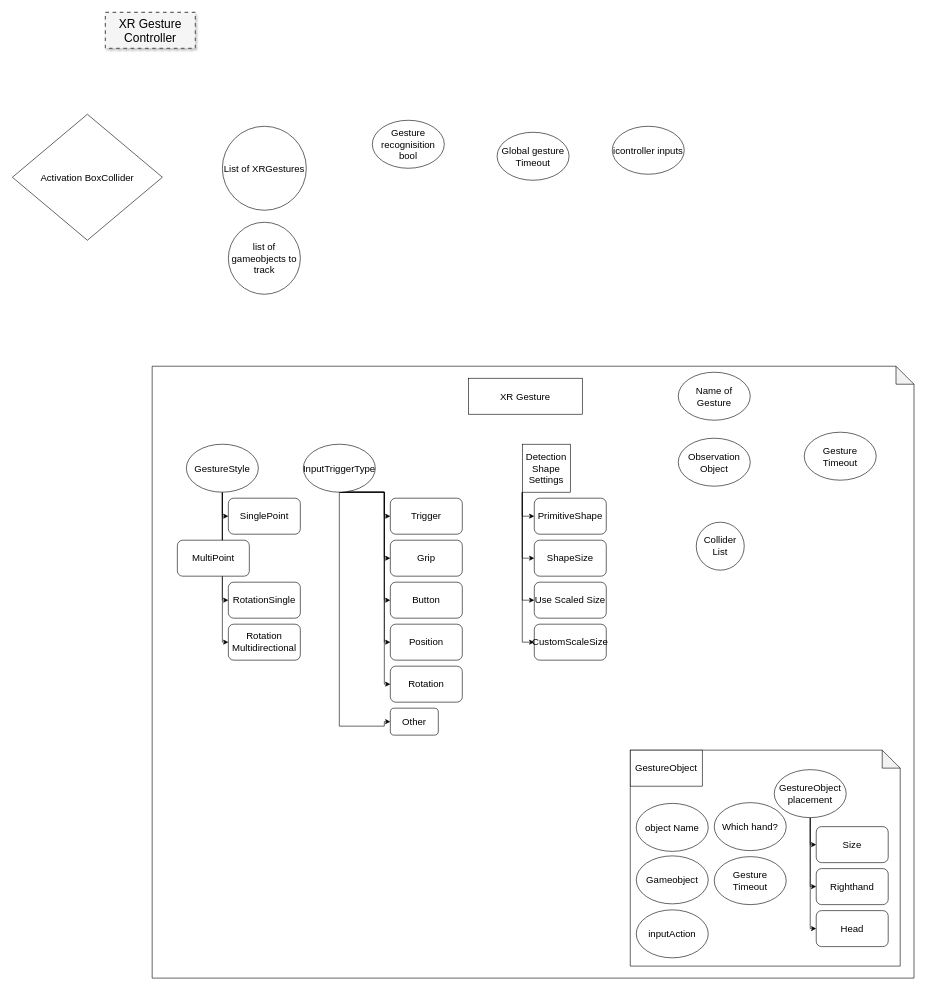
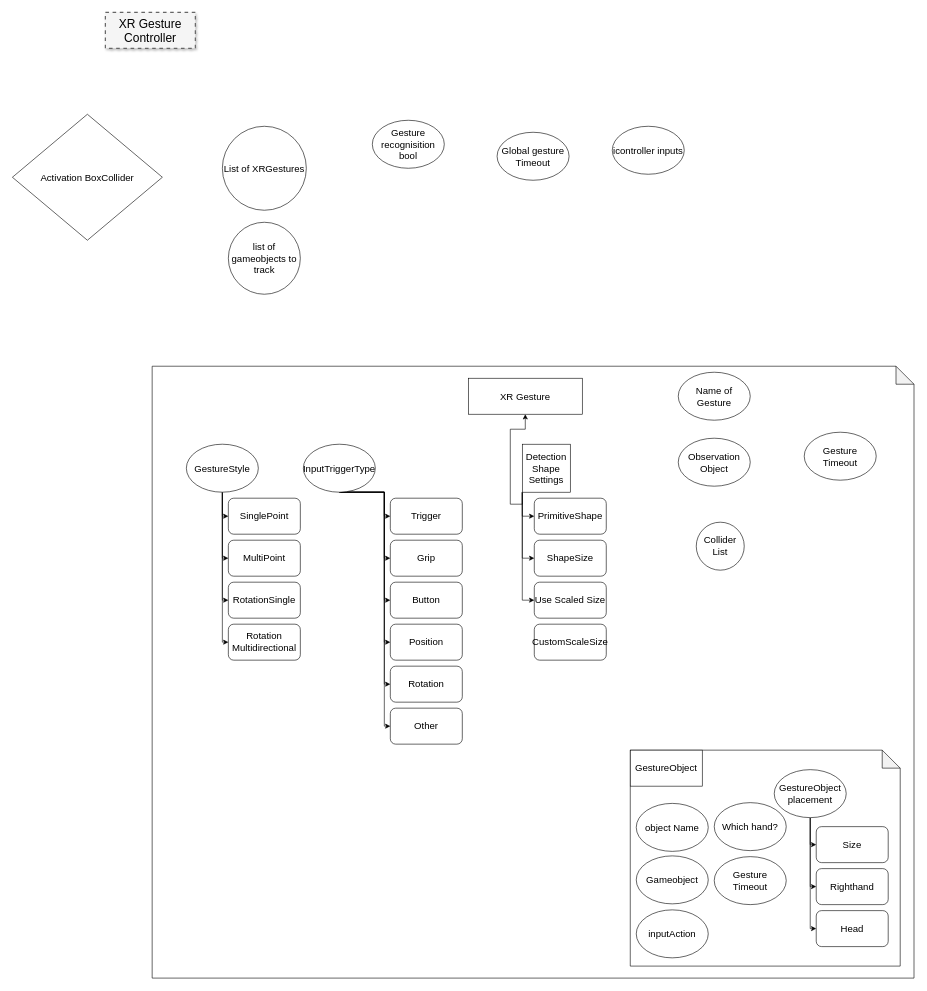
(213, 558) -> (264, 558)
(524, 642) -> (510, 504)
(414, 722) -> (426, 726)
